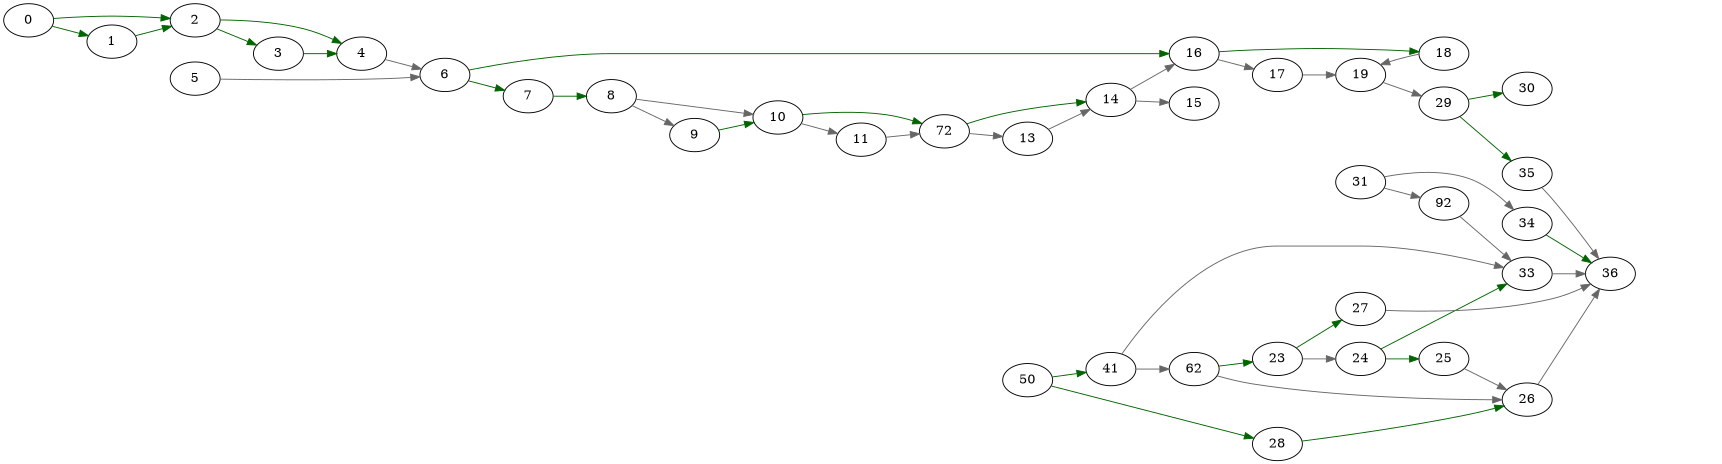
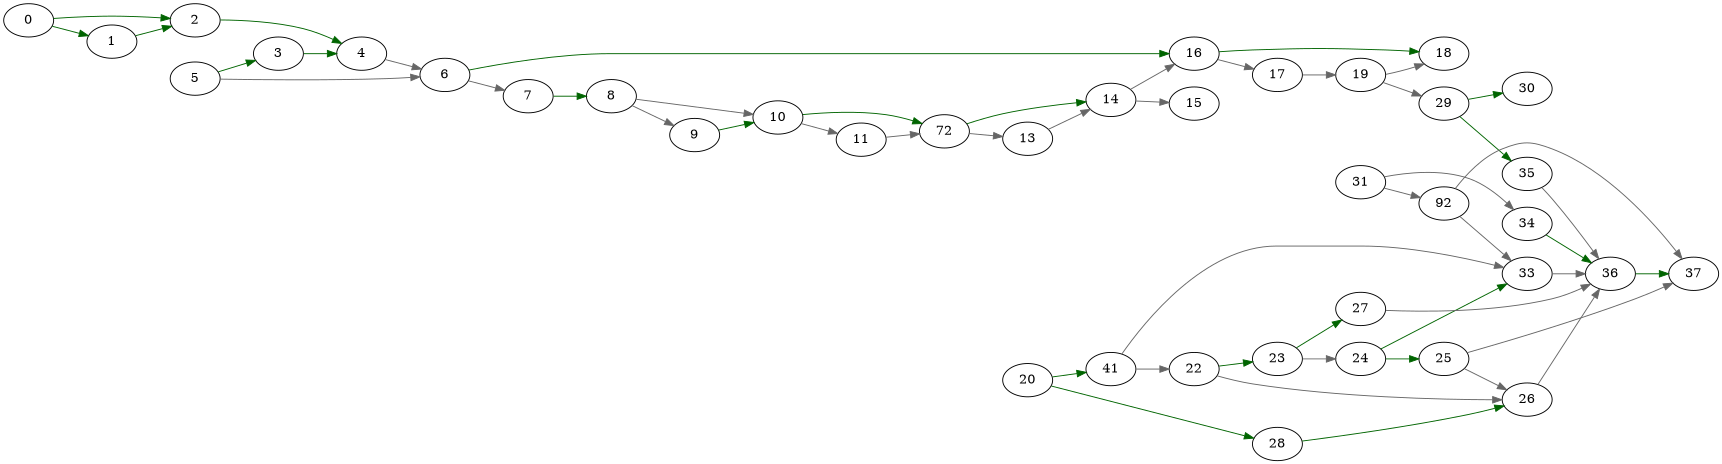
(233, 35) -> (232, 67)
(1404, 58) -> (1401, 71)
(482, 84) -> (482, 84)
none -> (1694, 274)
(1194, 369) -> (1194, 369)
(1028, 380) -> (1028, 380)
